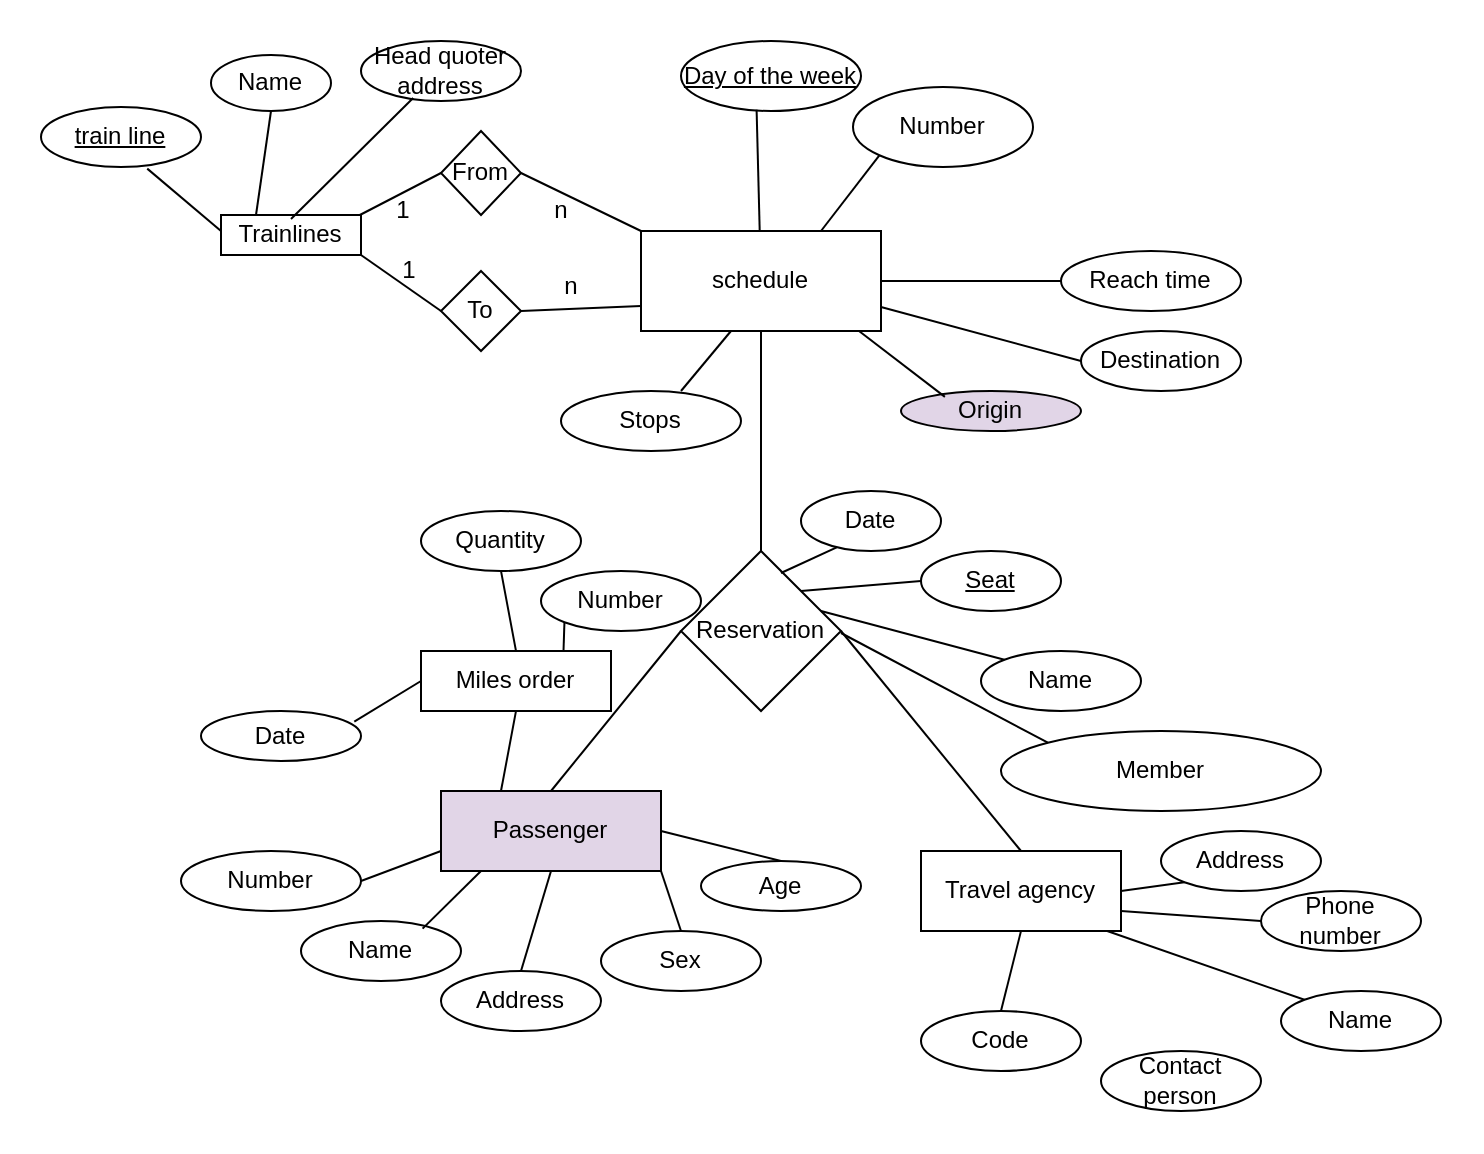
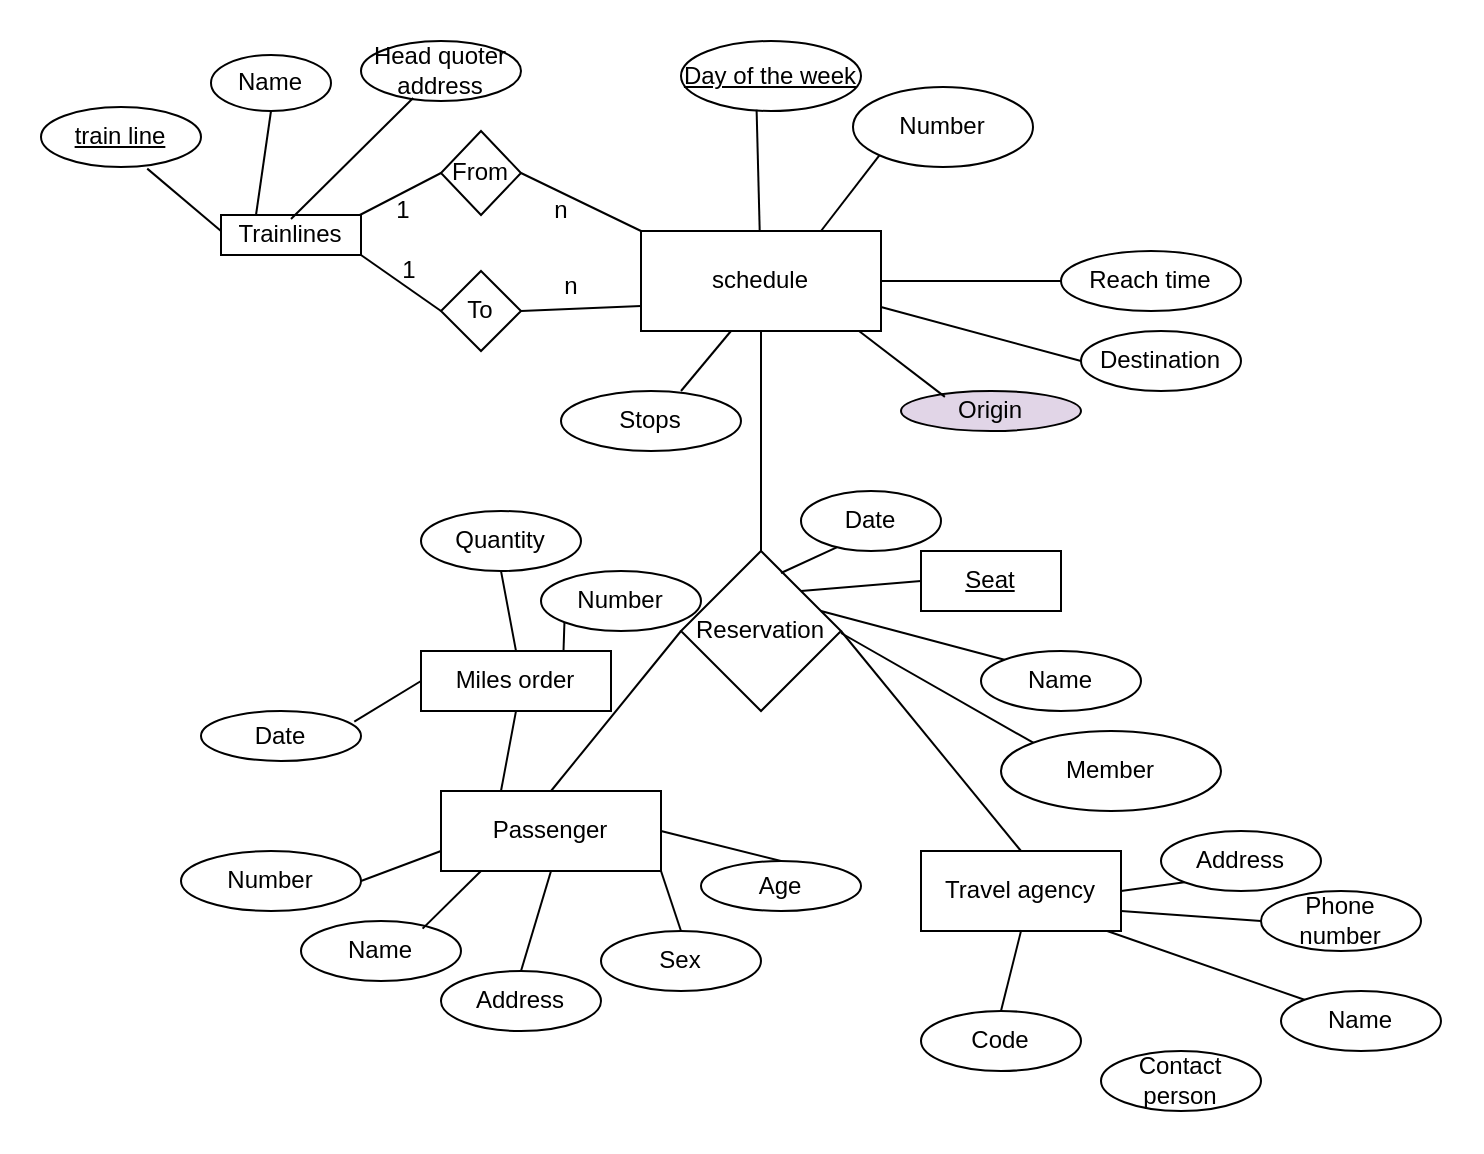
(991, 581) -> (991, 581)
(1161, 771) -> (1111, 771)
(551, 831) -> (551, 831)
